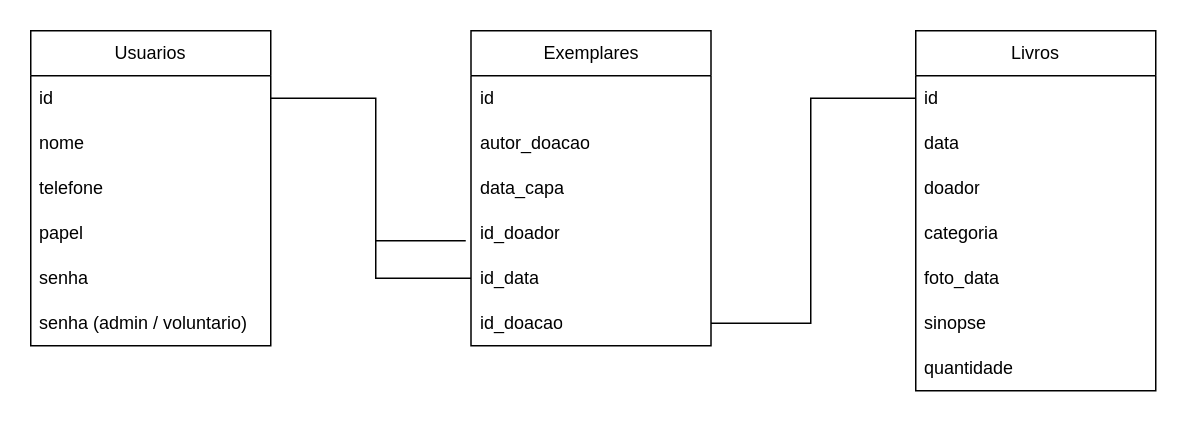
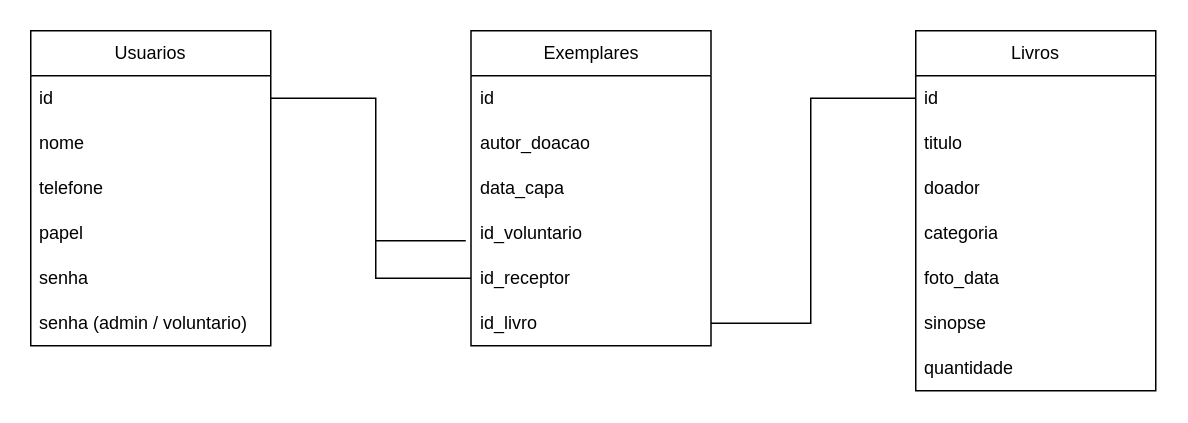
(945, 143) -> (950, 143)
(524, 233) -> (539, 233)
(514, 278) -> (534, 278)
(524, 323) -> (514, 323)
